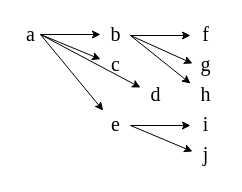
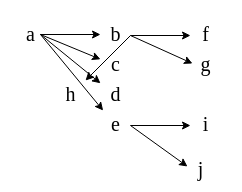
(156, 96) -> (116, 96)
(206, 96) -> (71, 96)
(206, 156) -> (201, 171)
